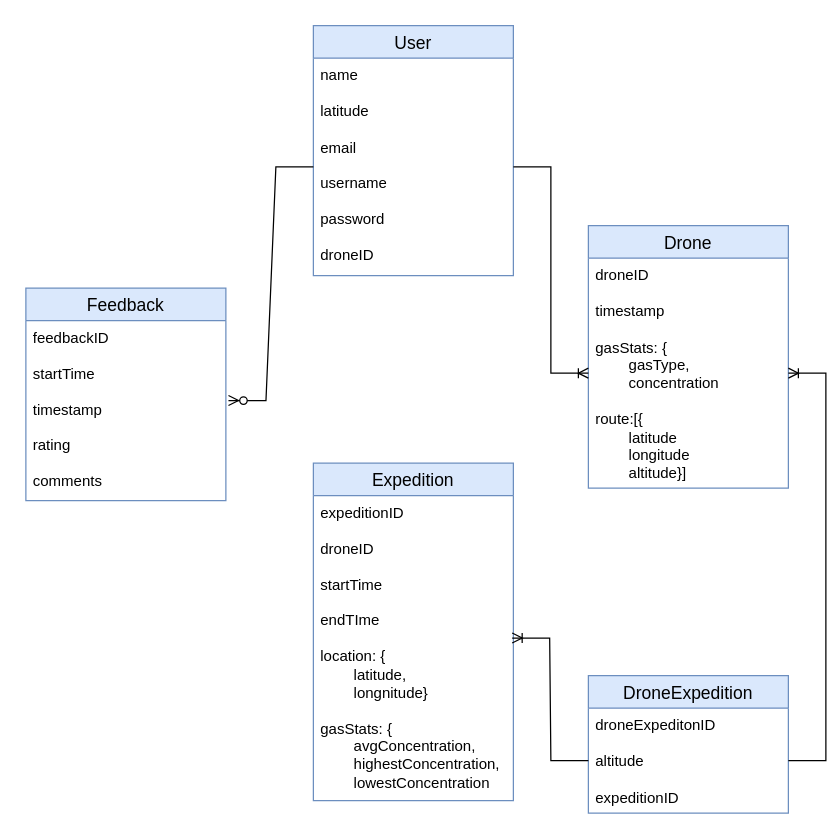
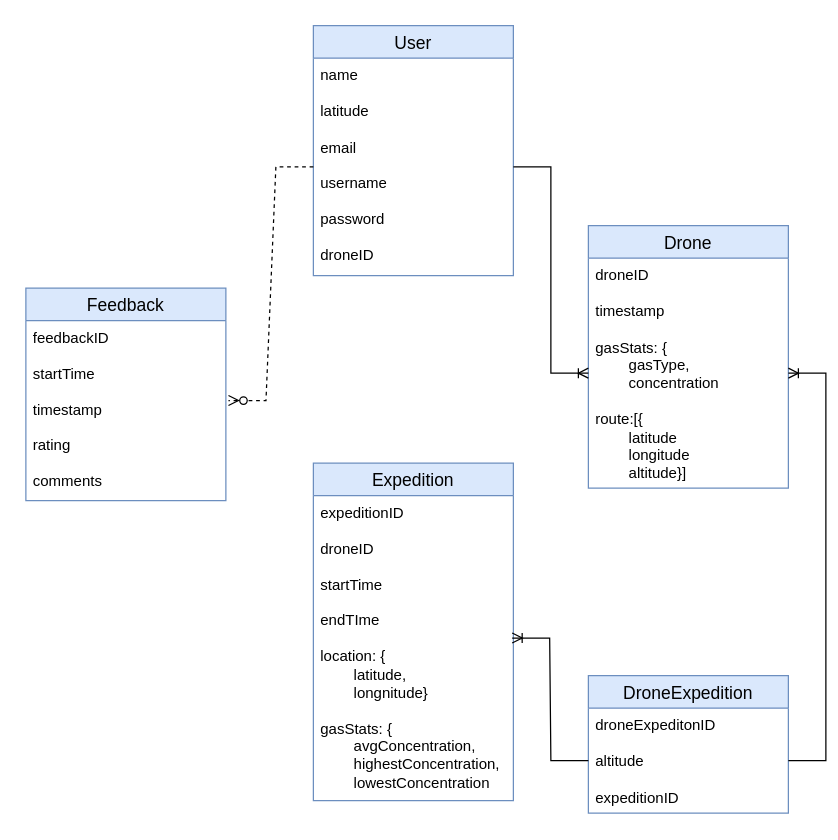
(271, 276) -> (271, 276)
